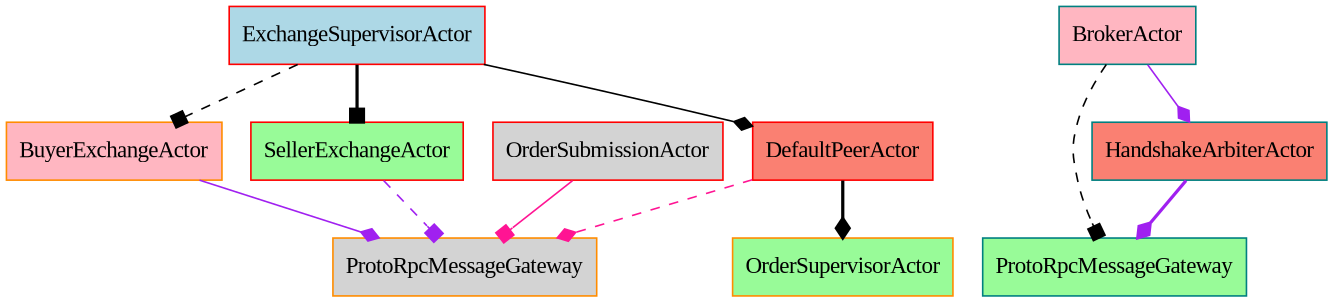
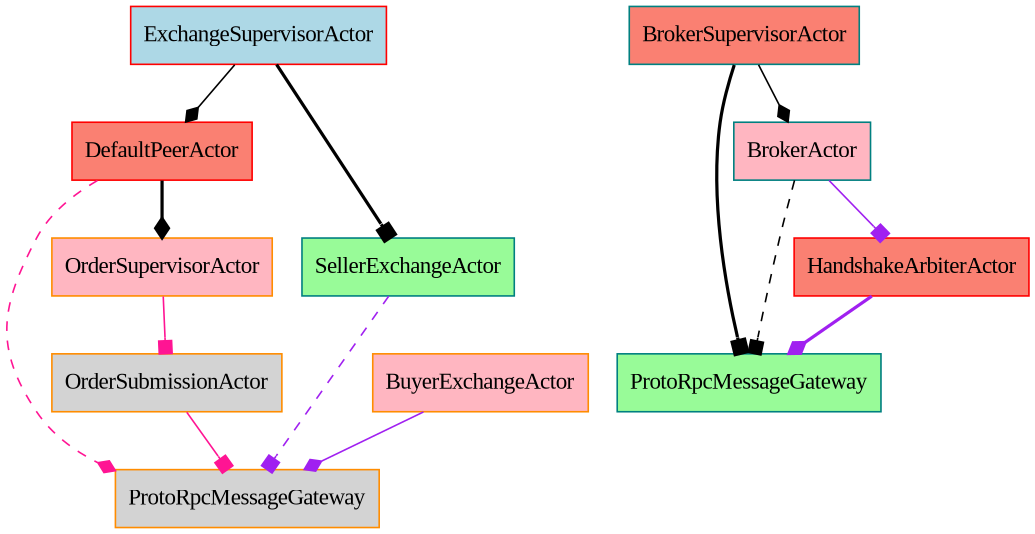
none -> (744, 35)
(1163, 86) -> (851, 203)
(243, 90) -> none
(357, 151) -> (408, 267)
(608, 151) -> (167, 383)
(1209, 151) -> (912, 267)
(843, 267) -> (162, 267)
none -> (164, 317)
